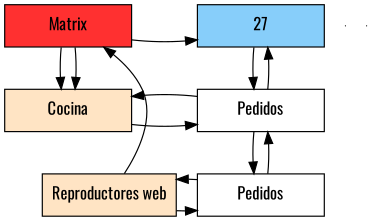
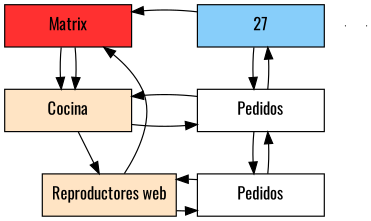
(159, 42) -> (170, 10)
none -> (86, 147)
